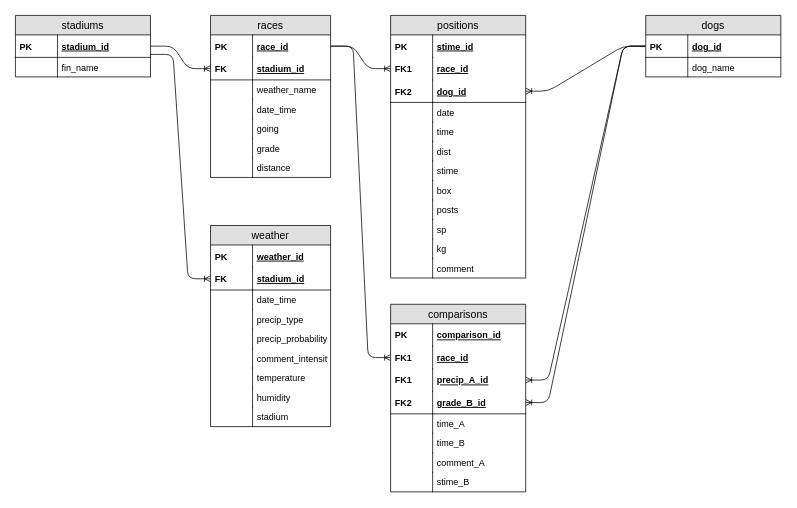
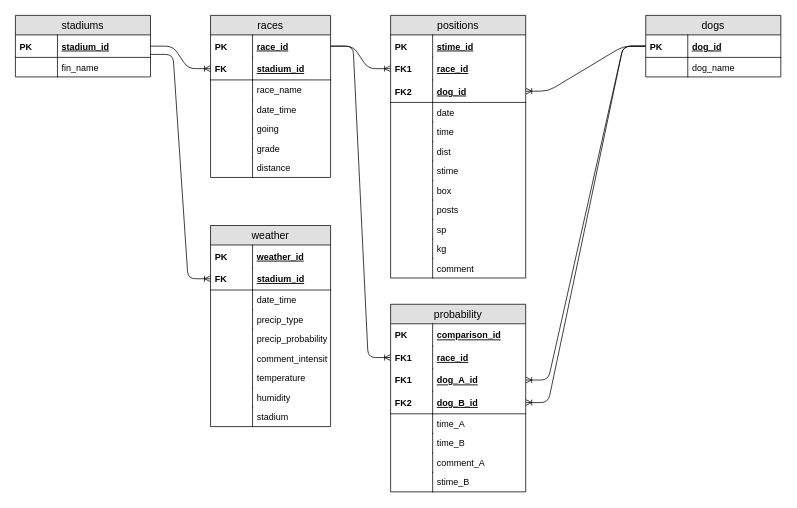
(287, 90) -> (279, 90)
(458, 315) -> (458, 315)
(462, 380) -> (455, 380)
(461, 403) -> (455, 403)
